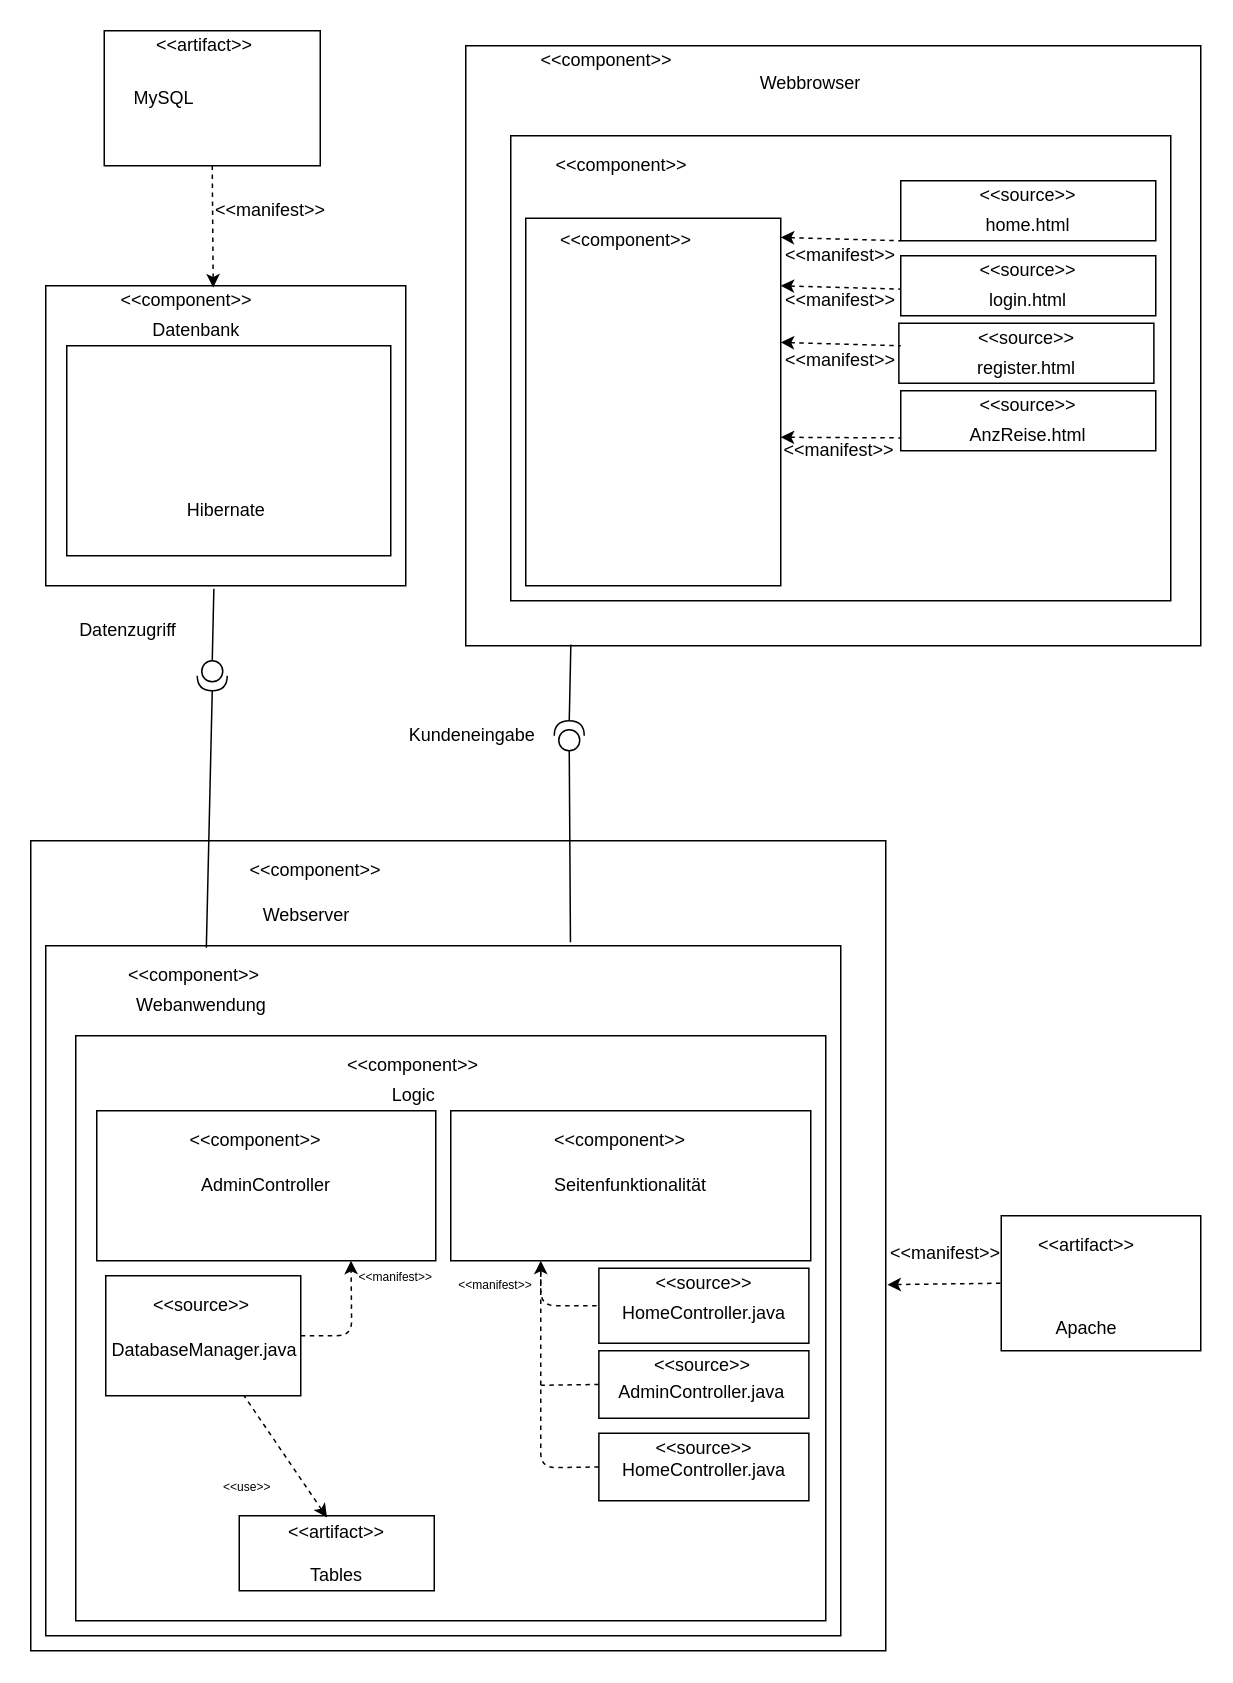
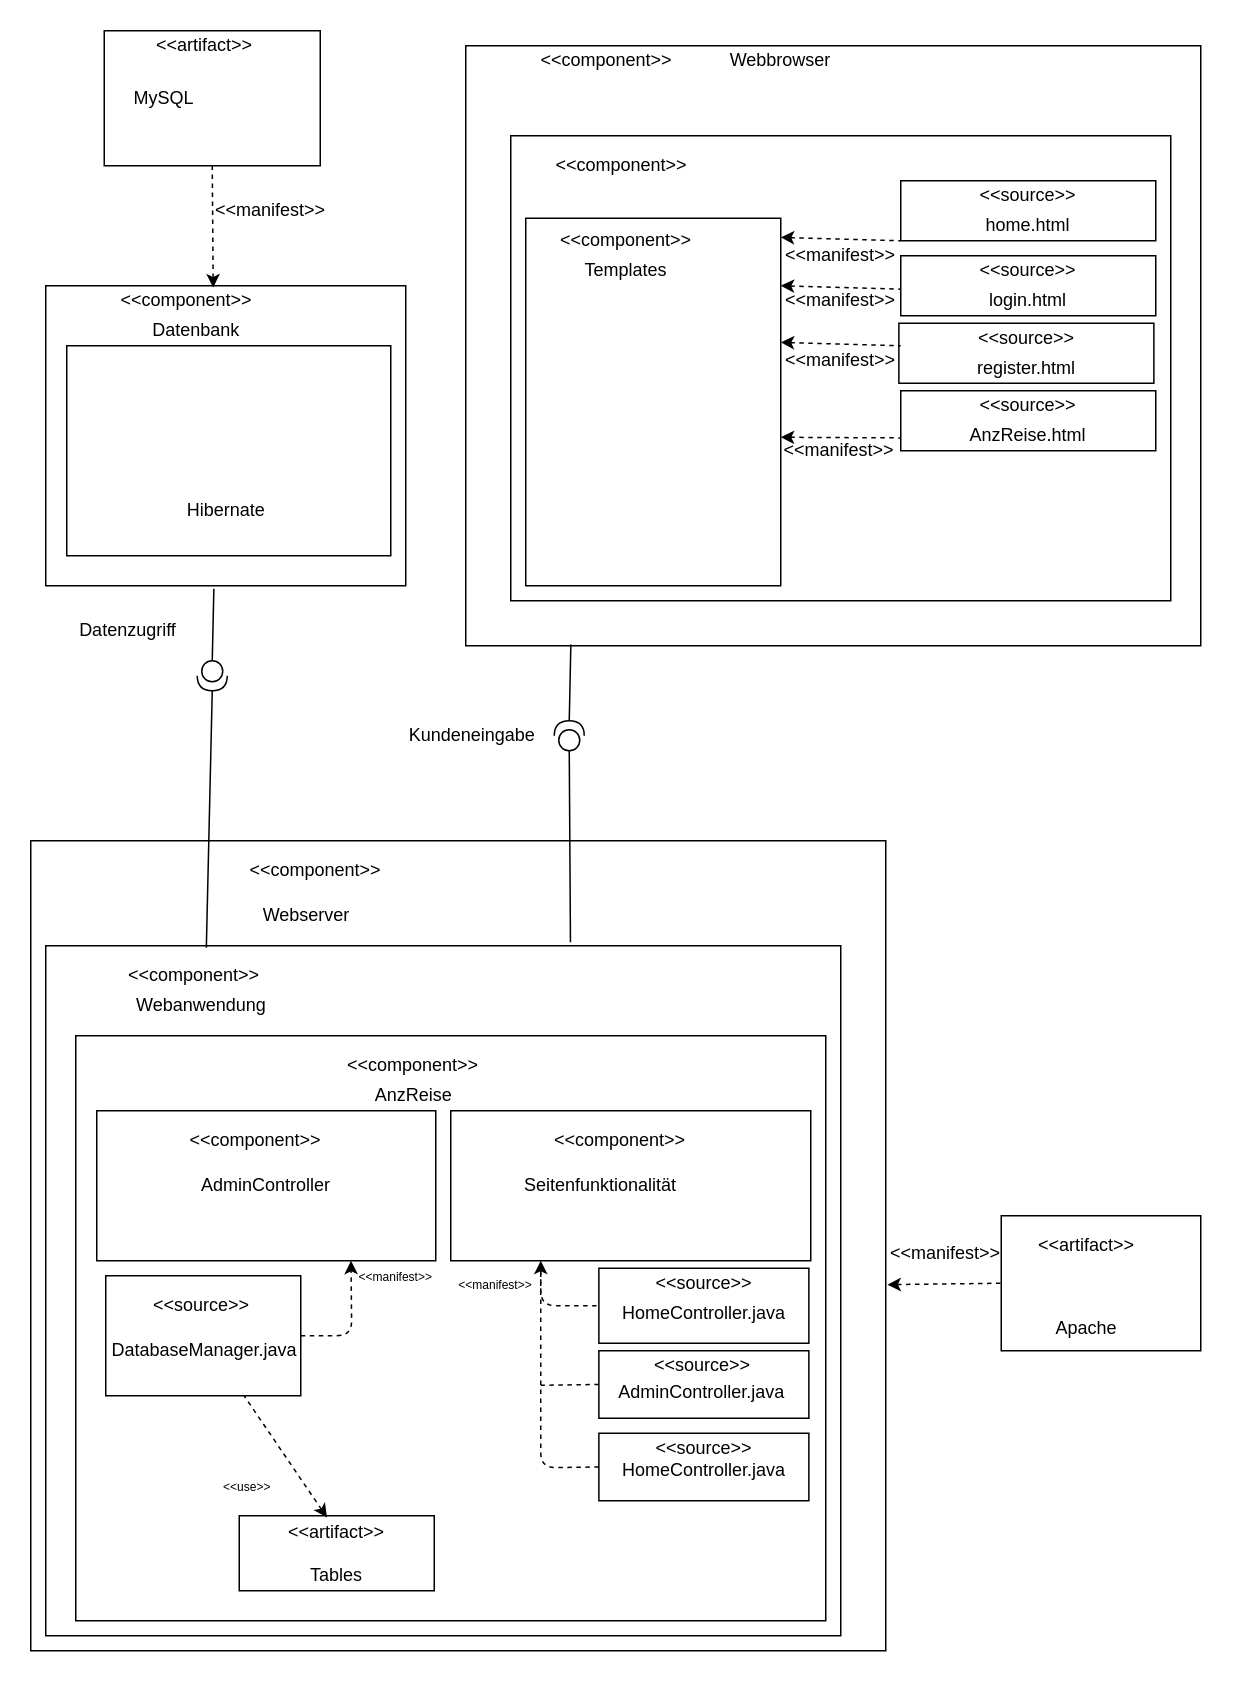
(811, 83) -> (781, 61)
none -> (626, 271)
(414, 1096) -> (414, 1096)
(631, 1186) -> (601, 1186)
